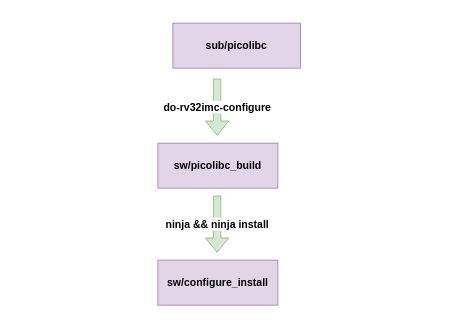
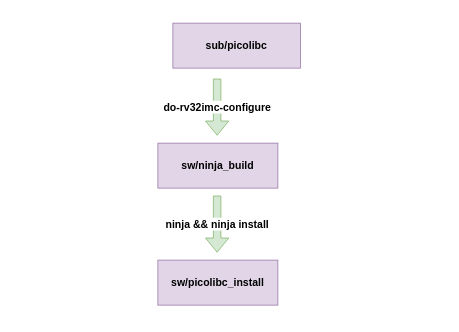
(218, 165) -> (218, 165)
(218, 282) -> (218, 282)
